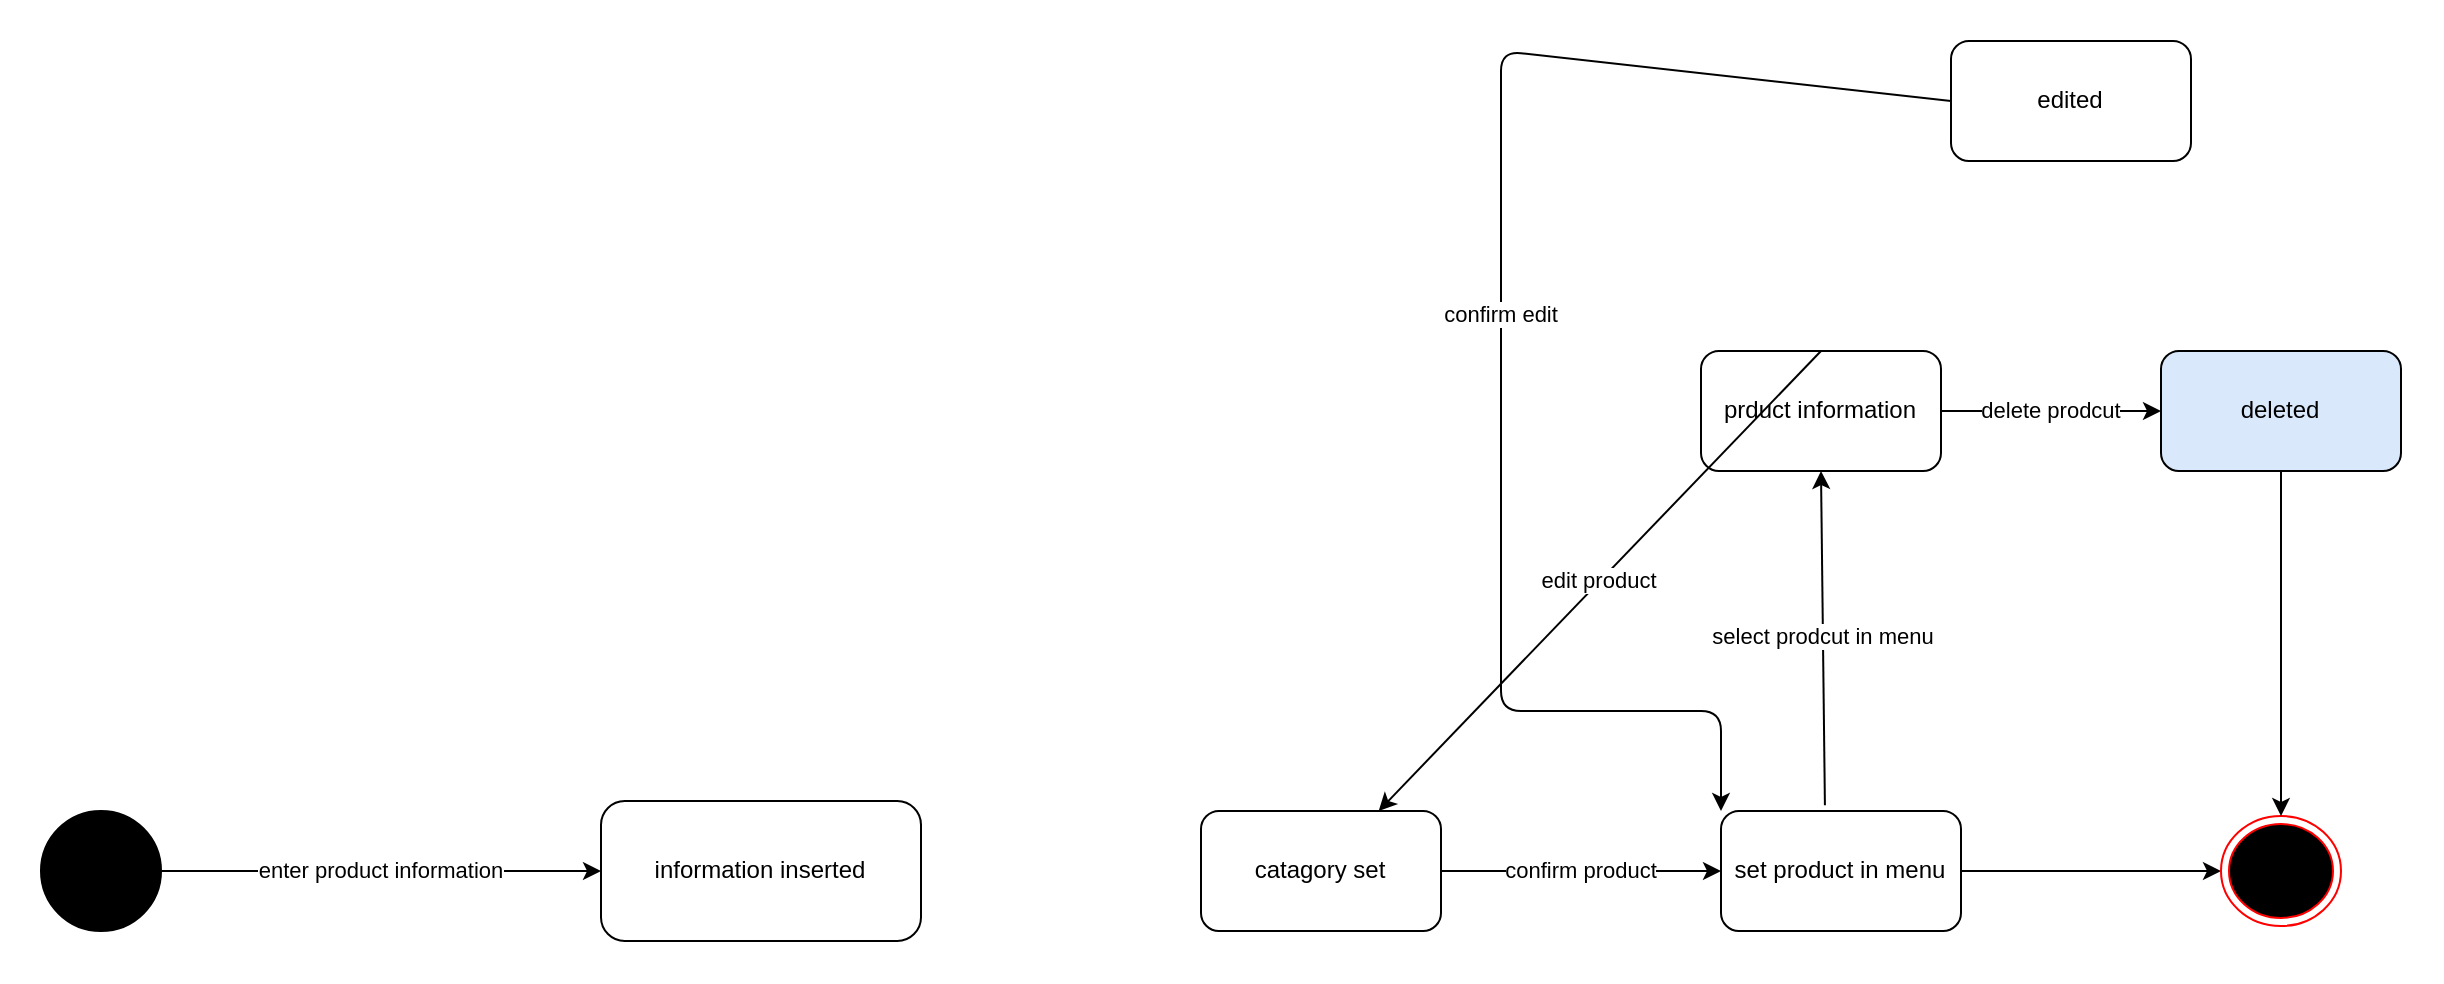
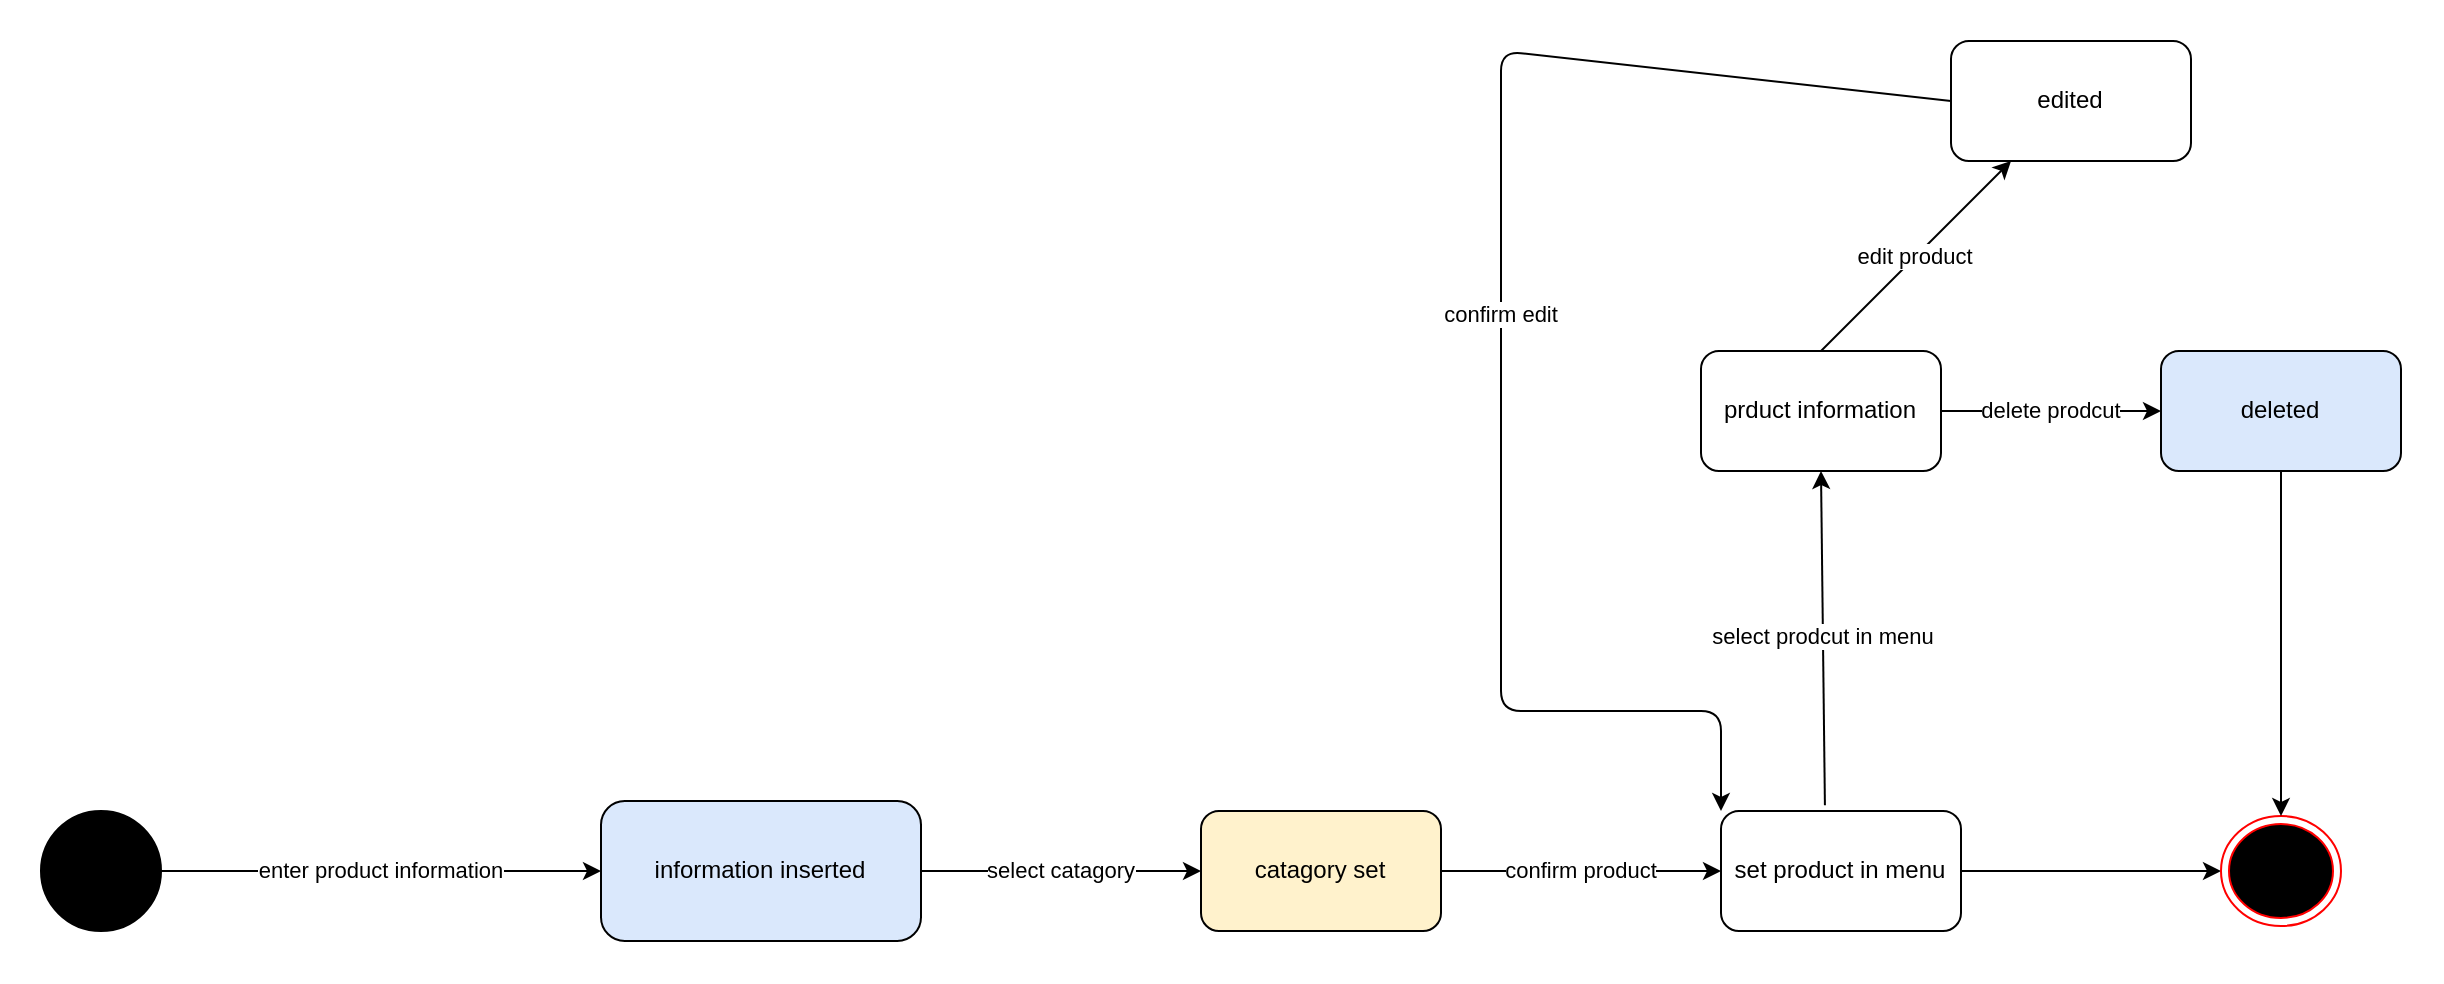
(1663, 515) -> (1911, 261)
(761, 871) -> (761, 871)
none -> (1054, 871)
(1321, 871) -> (1321, 871)
